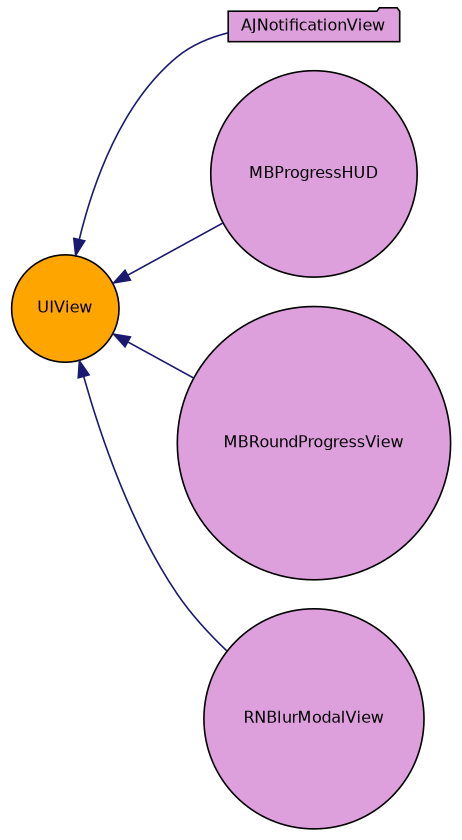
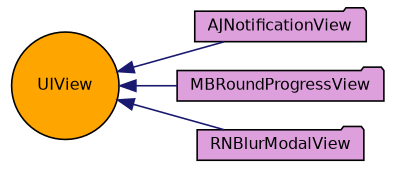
(314, 174) -> none
(314, 443) -> (281, 86)
(314, 719) -> (281, 145)
